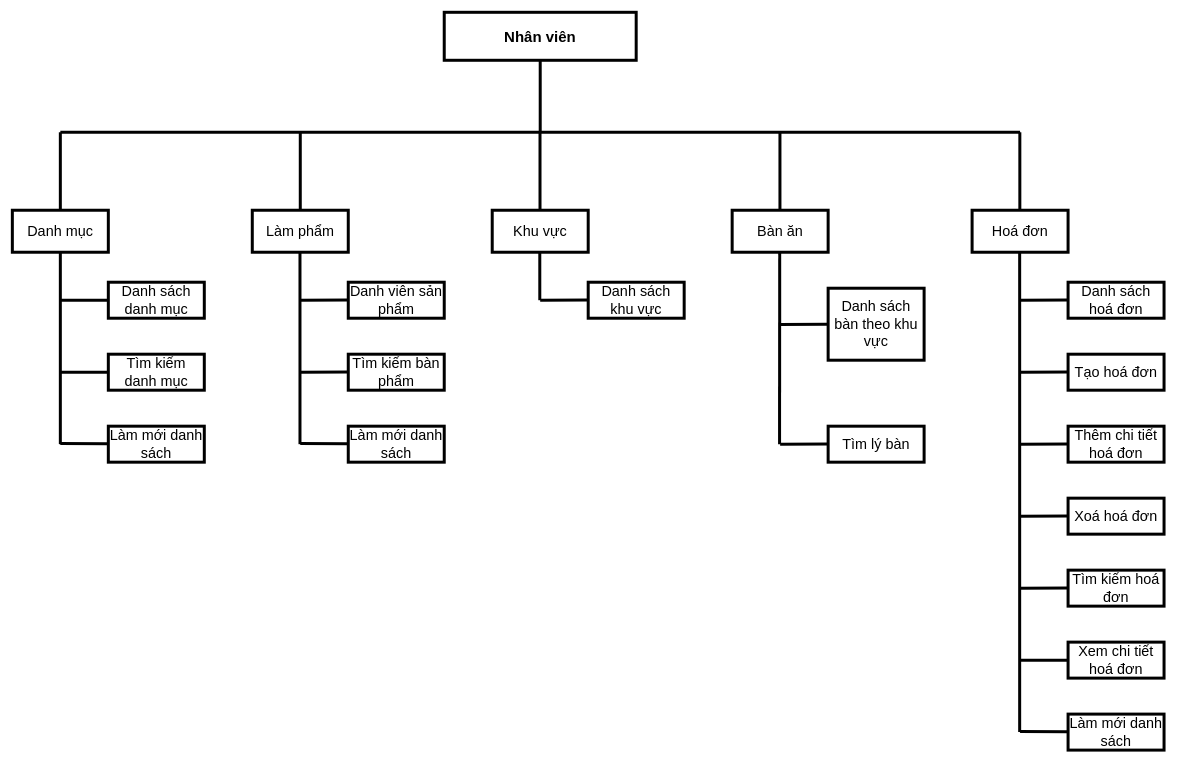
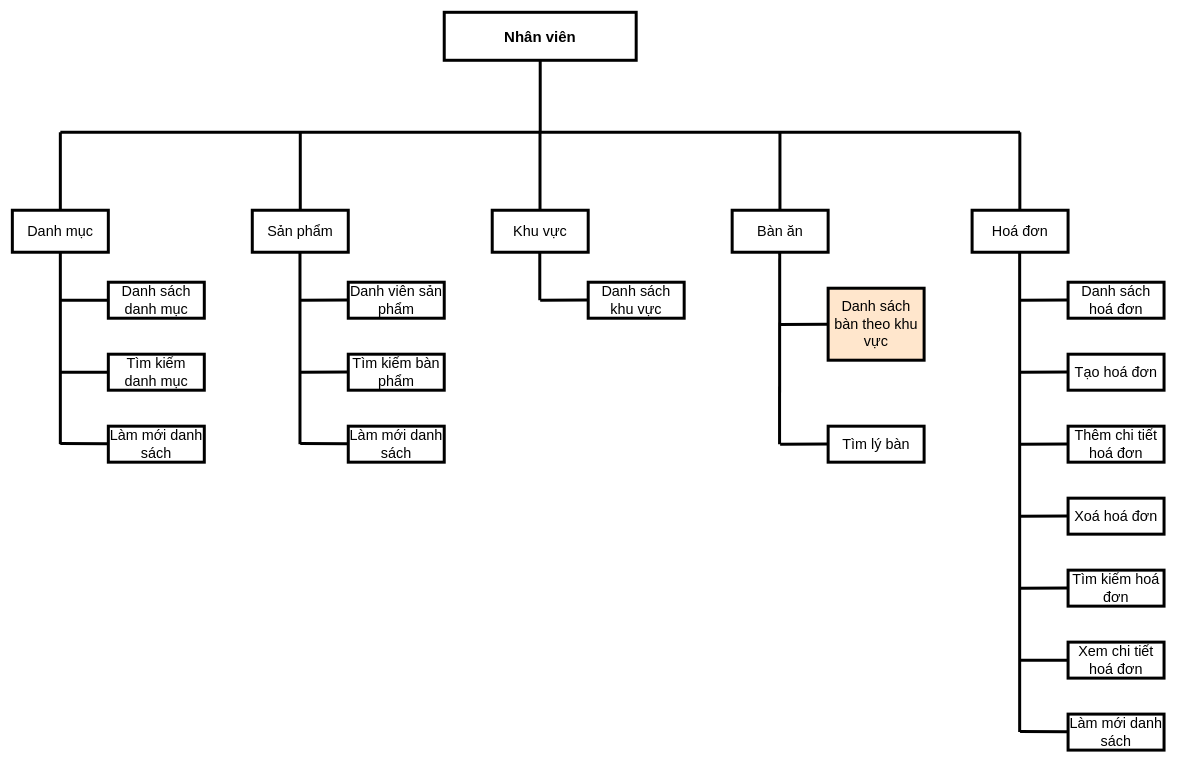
(300, 231) -> (300, 231)
(876, 324) -> (876, 324)
